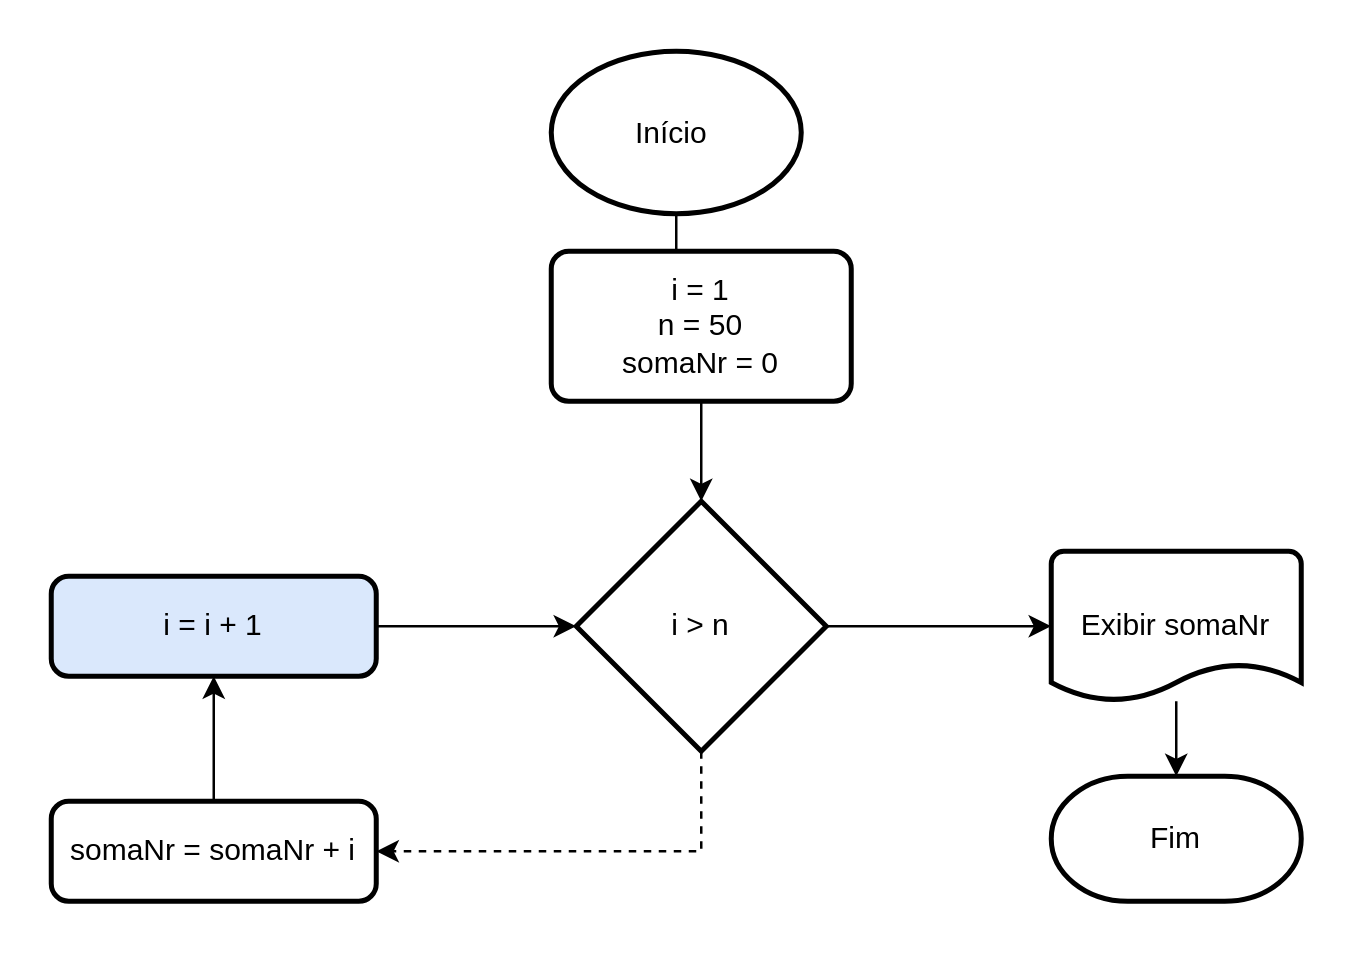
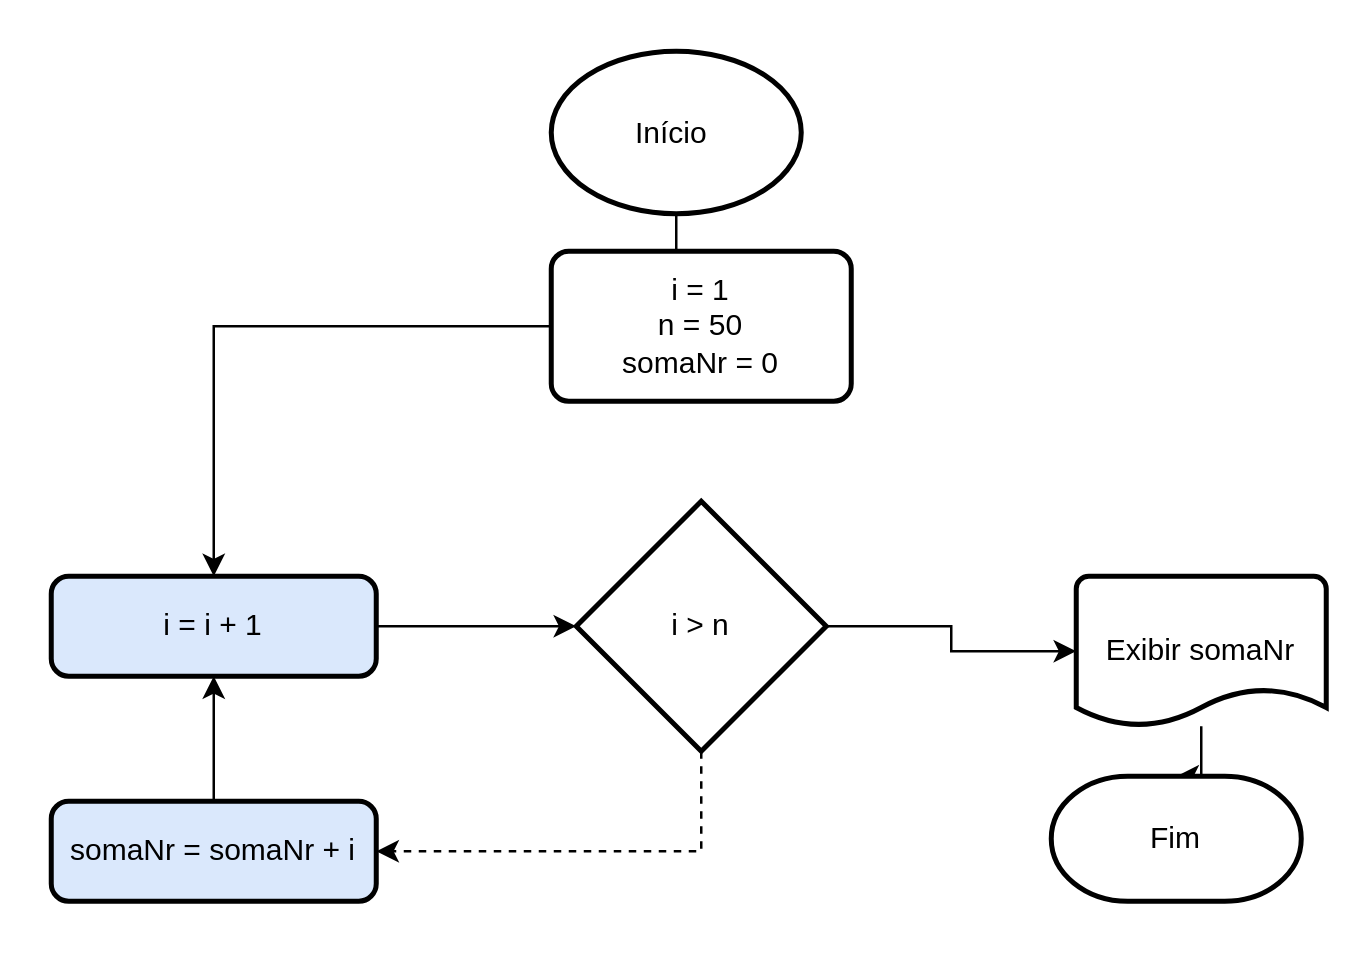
(701, 443) -> (265, 326)
(1176, 626) -> (1201, 651)
(214, 851) -> (214, 851)
